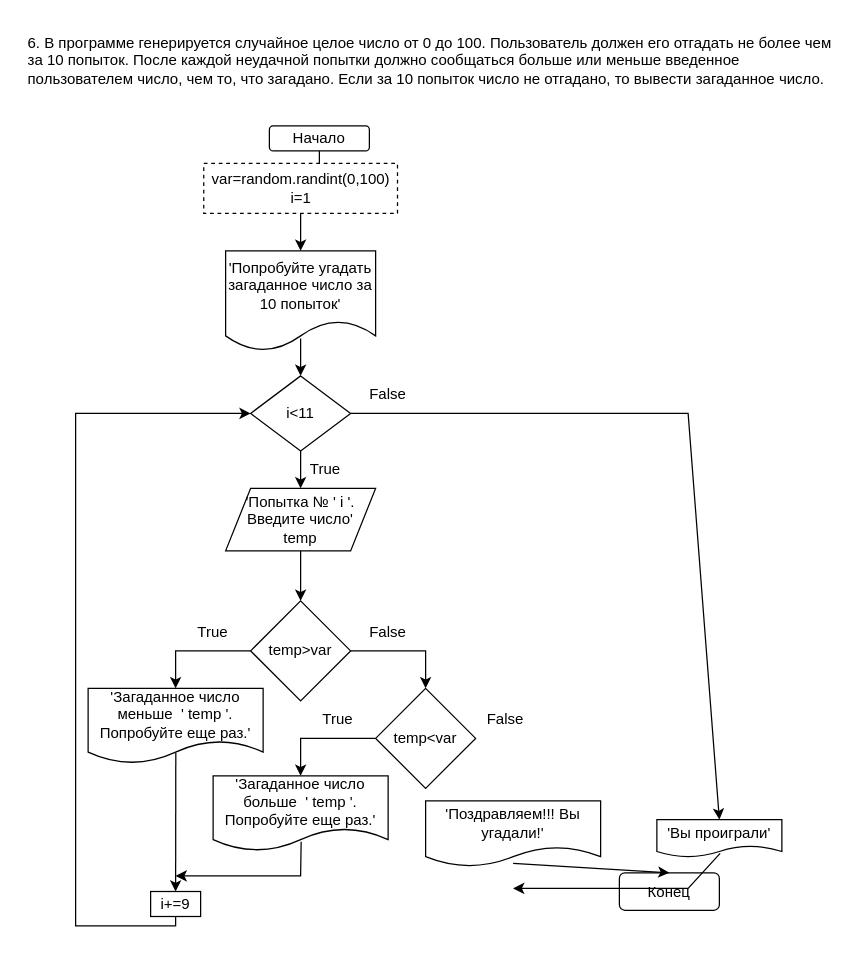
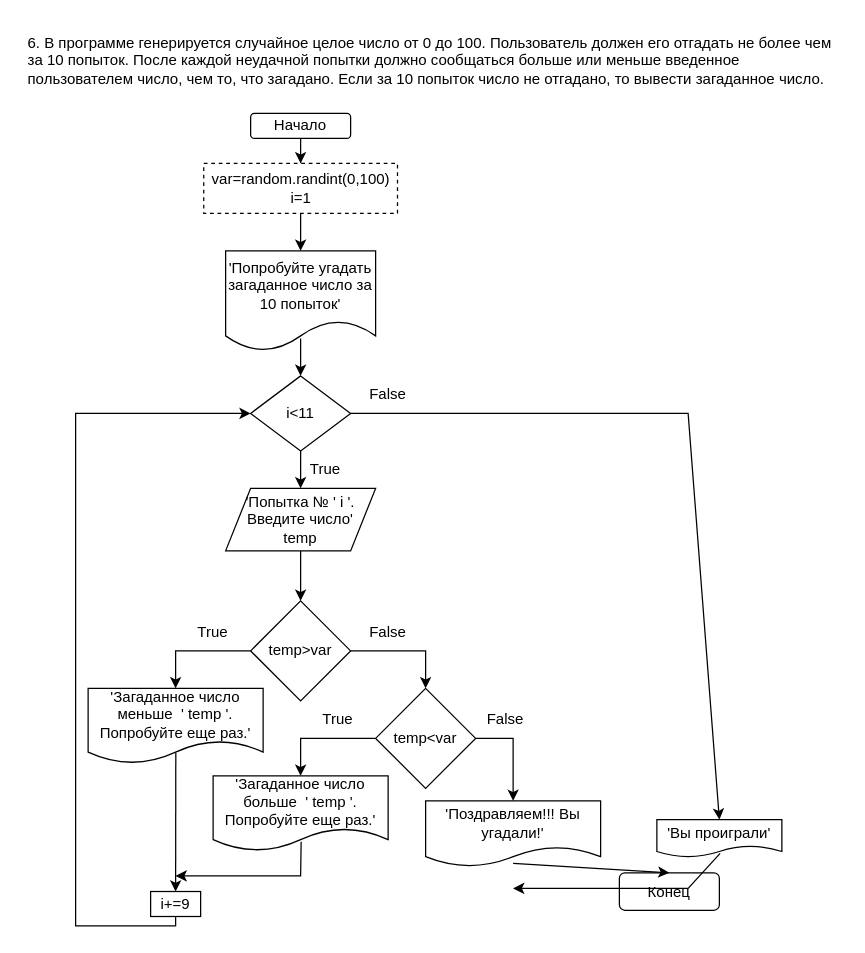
(319, 138) -> (301, 126)
none -> (513, 746)
